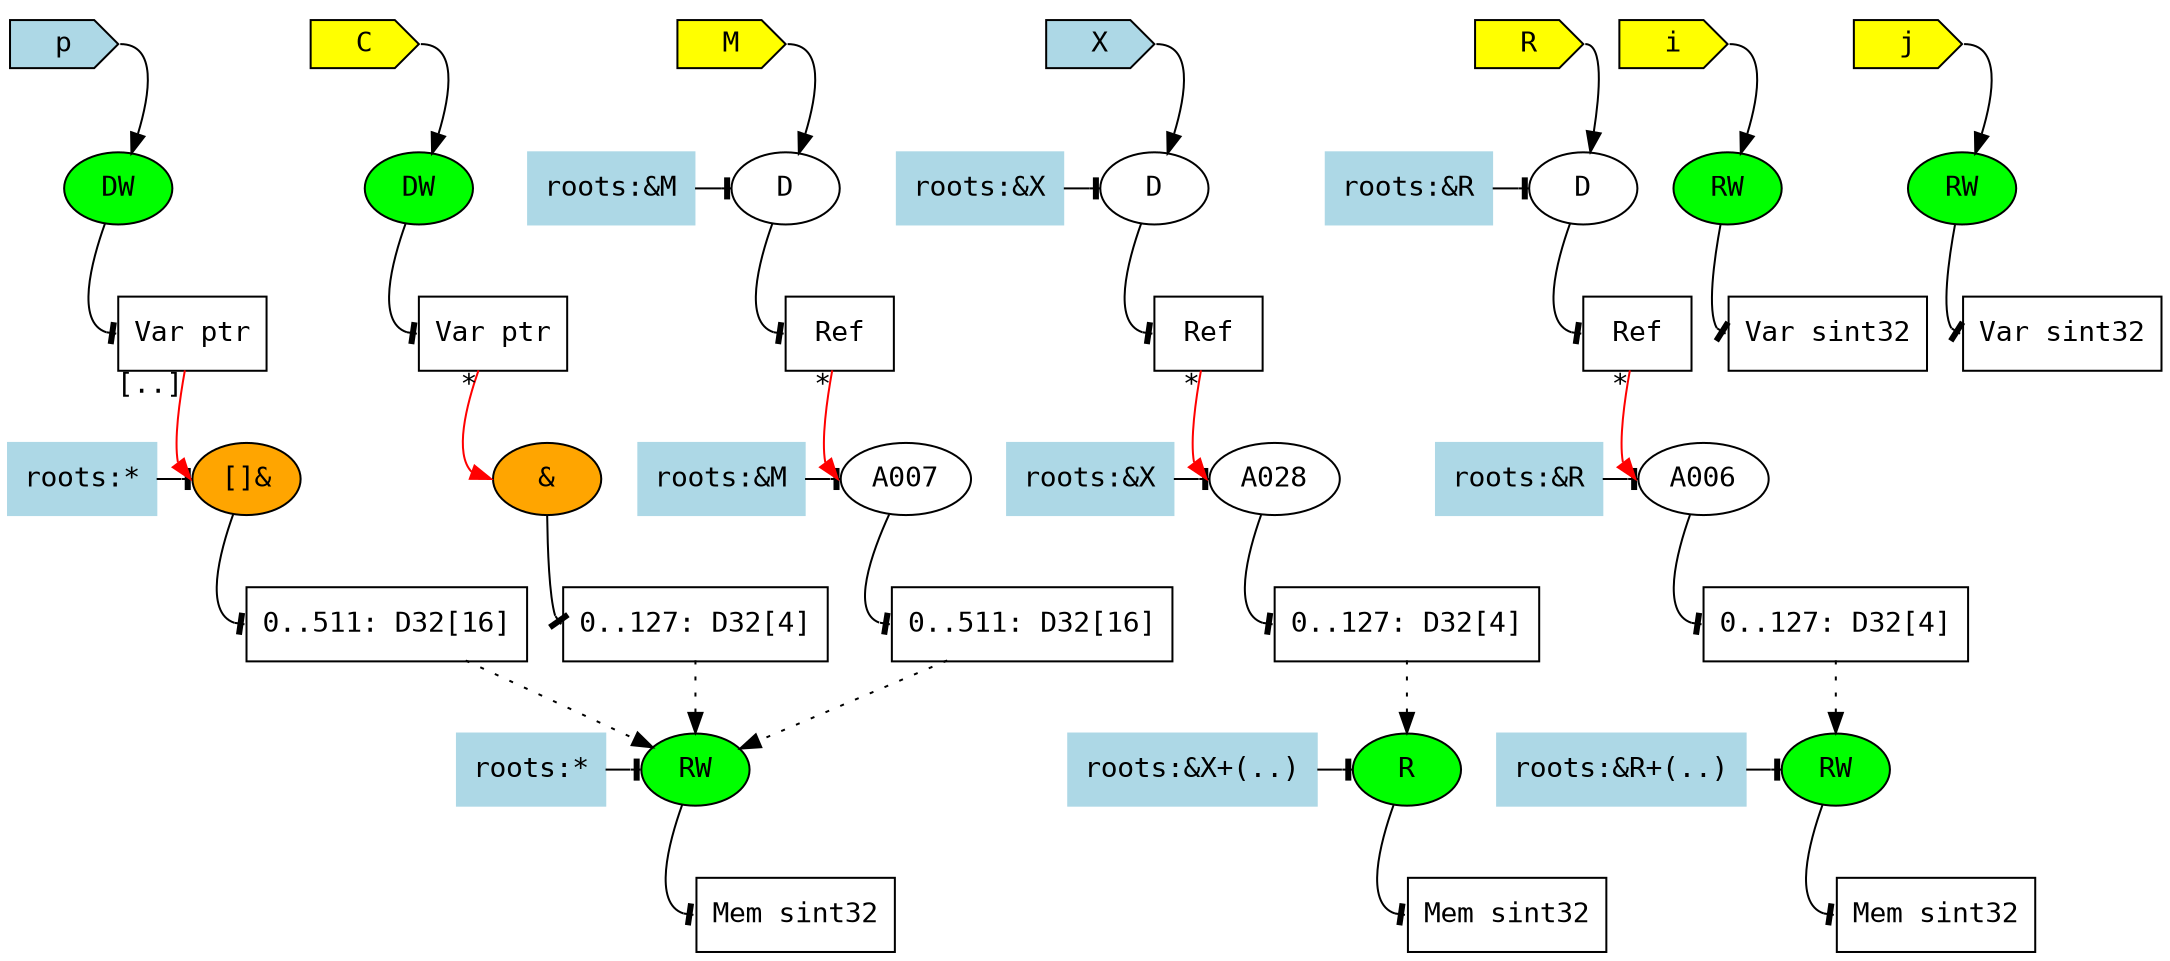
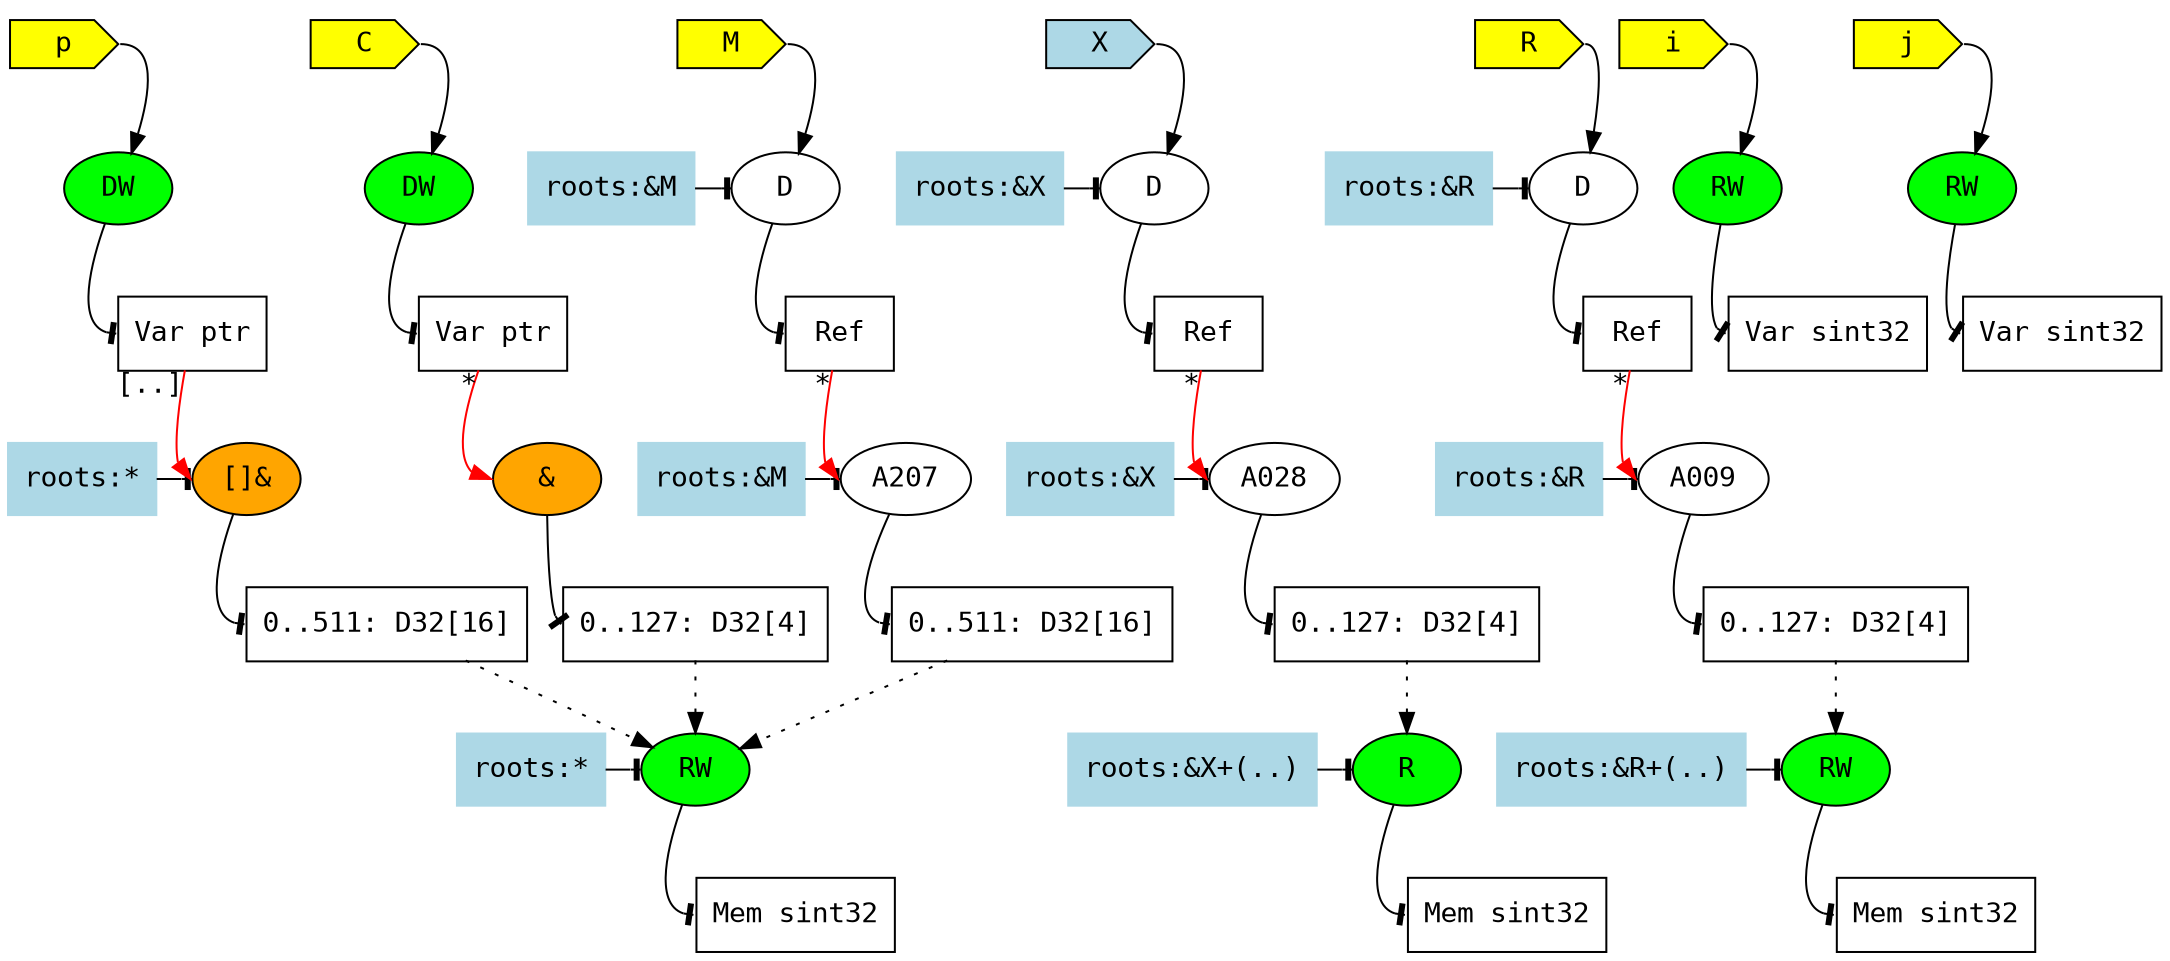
(64, 44) -> (64, 44)
(906, 479) -> (906, 479)
(1704, 479) -> (1704, 479)
